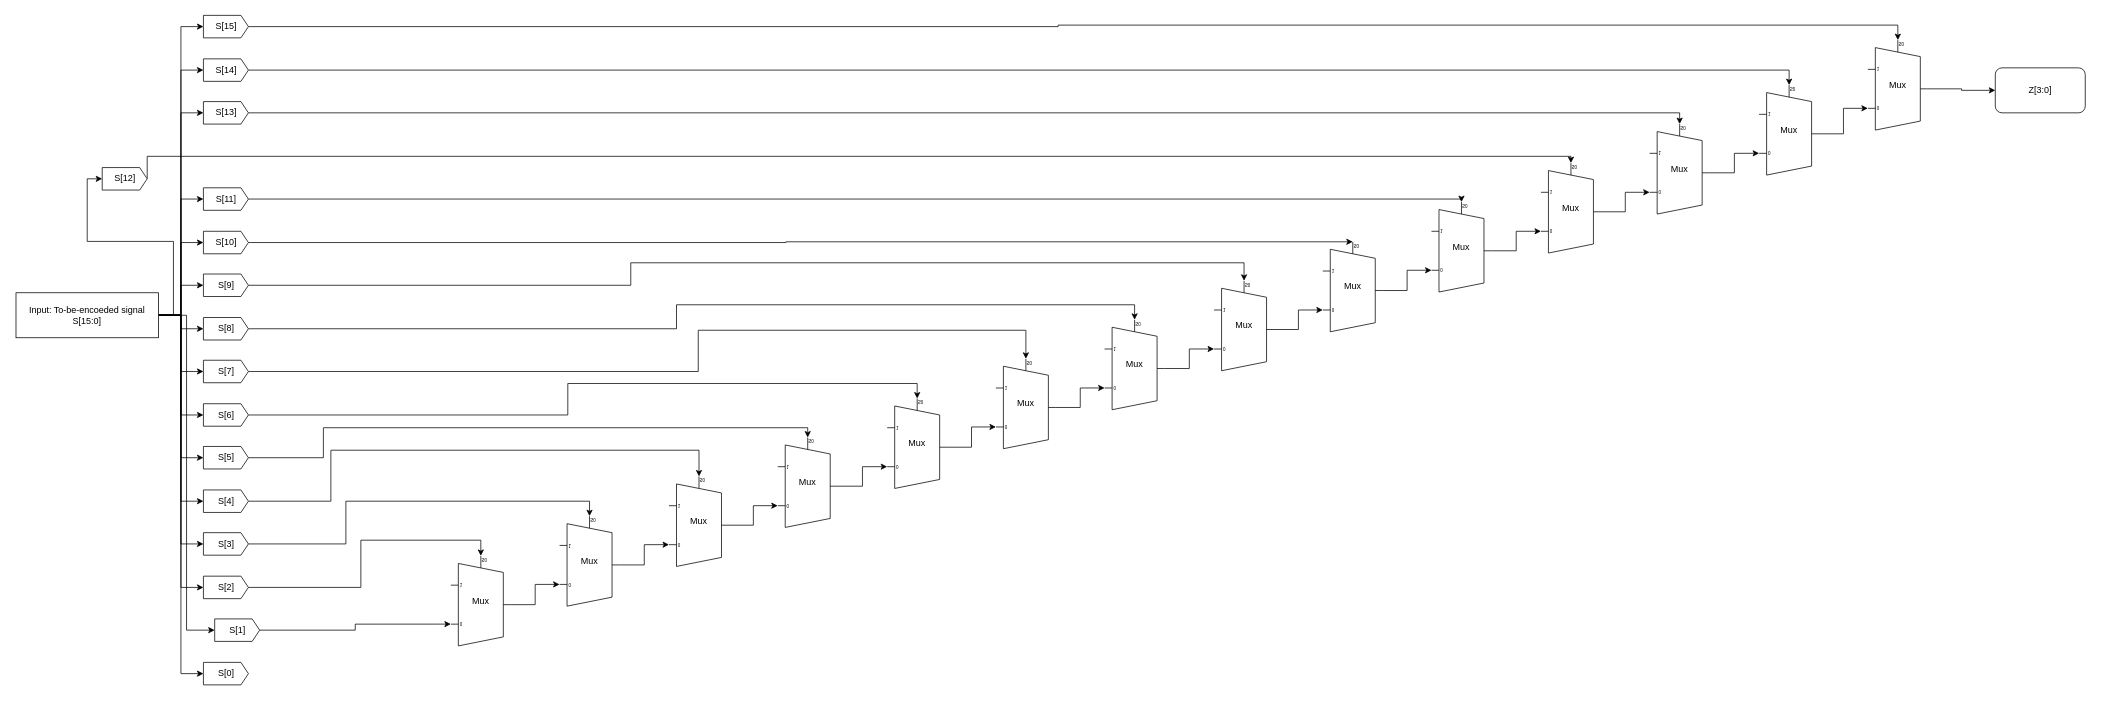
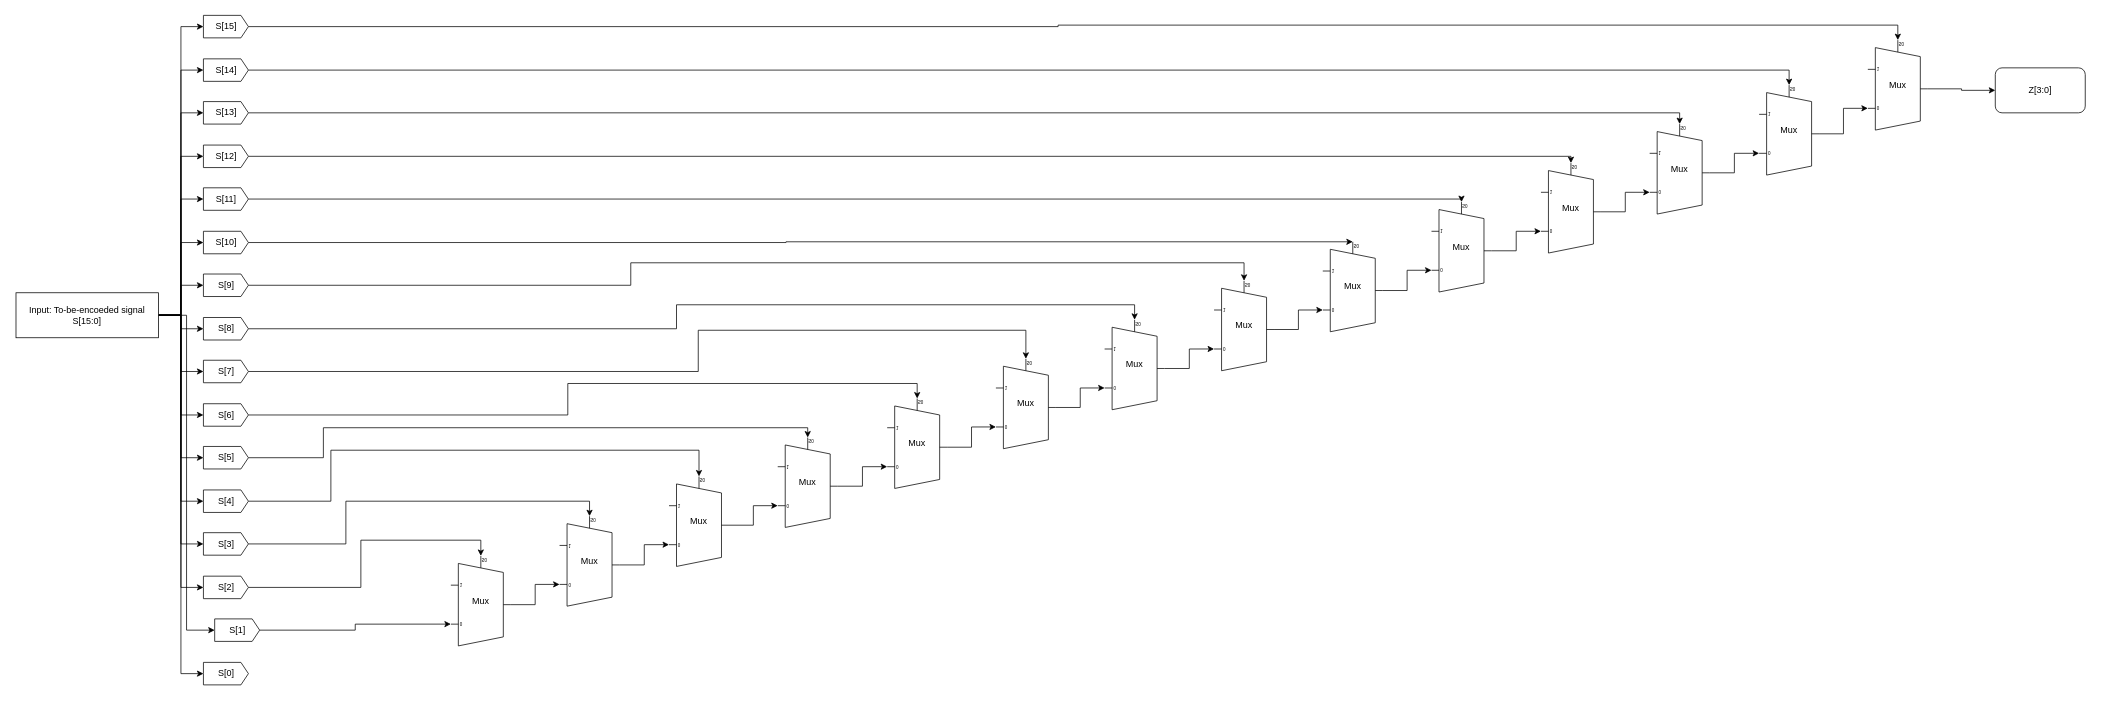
(124, 179) -> (225, 156)
